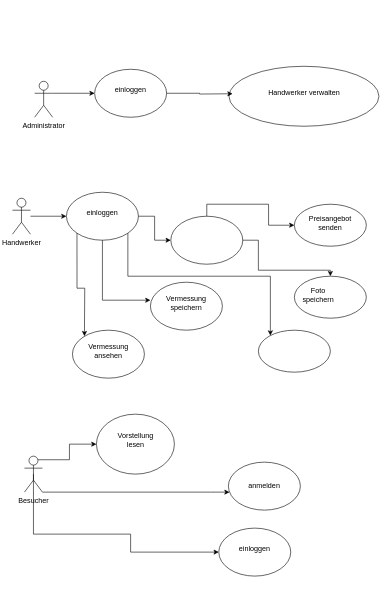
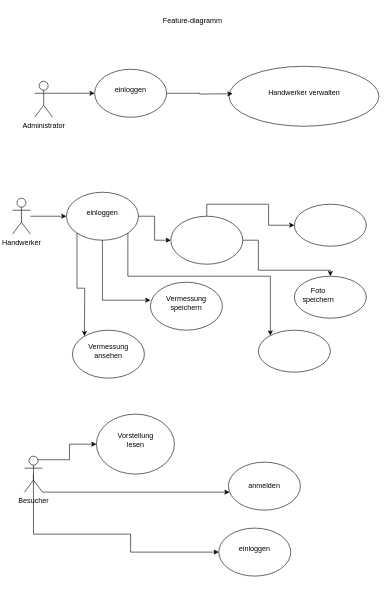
none -> (192, 21)
(330, 223) -> none
